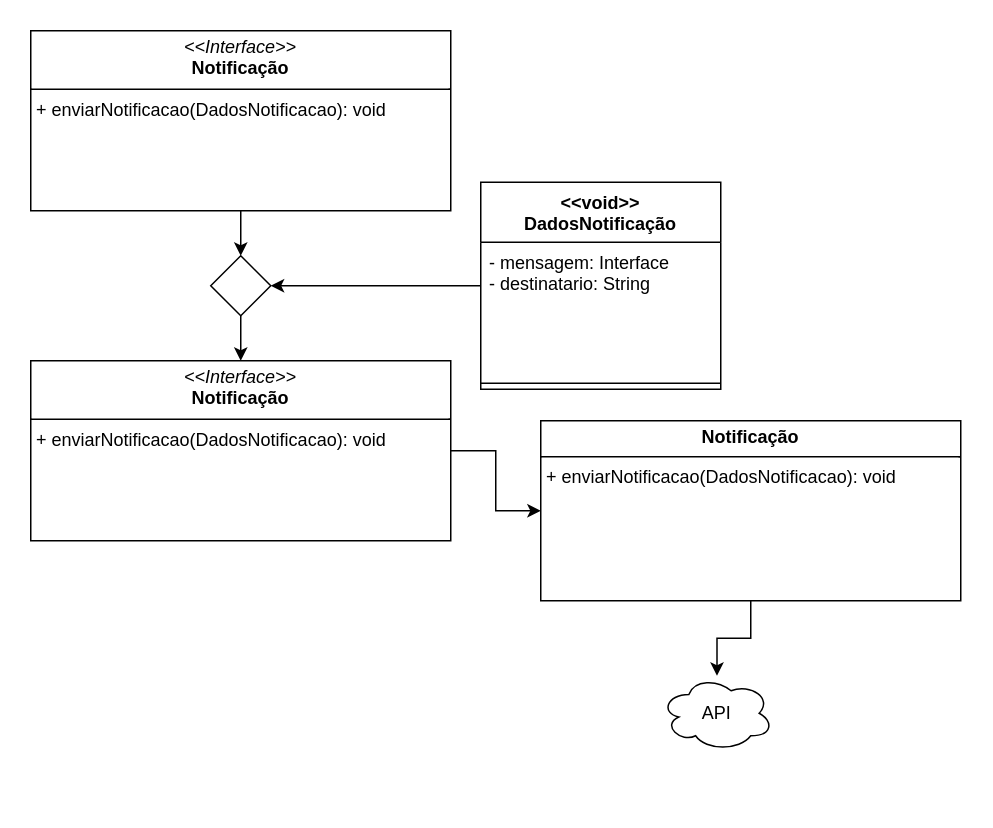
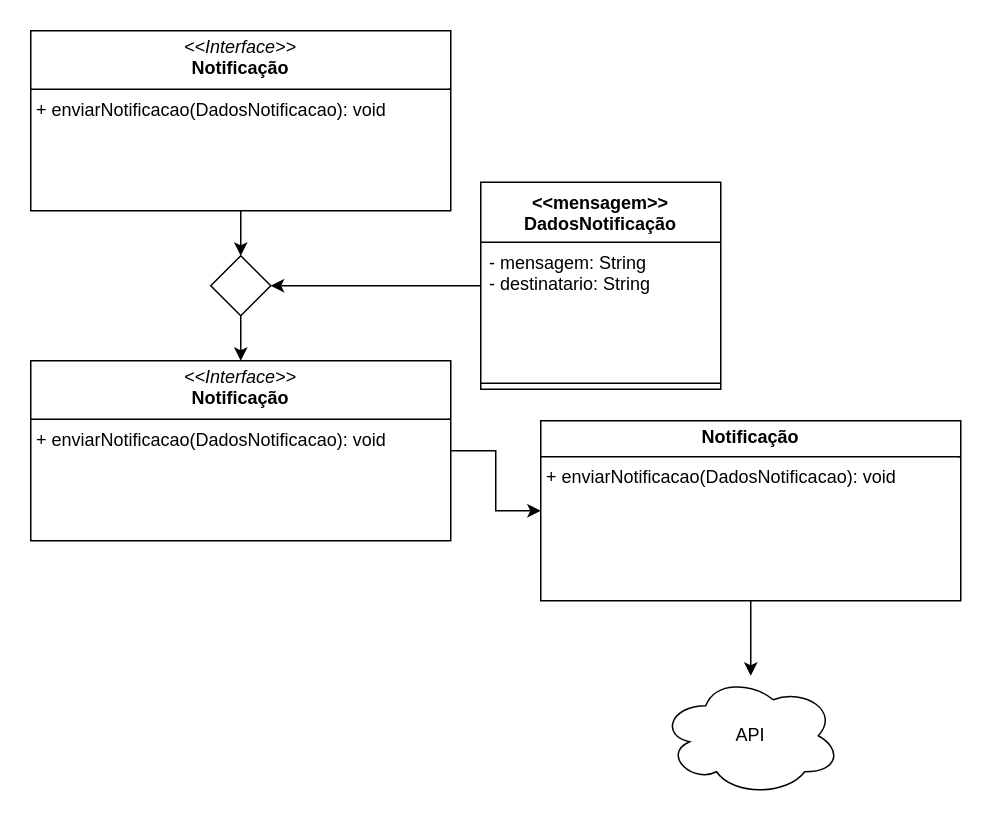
(601, 214) -> (601, 214)
(589, 274) -> (587, 274)
(717, 713) -> (751, 736)
